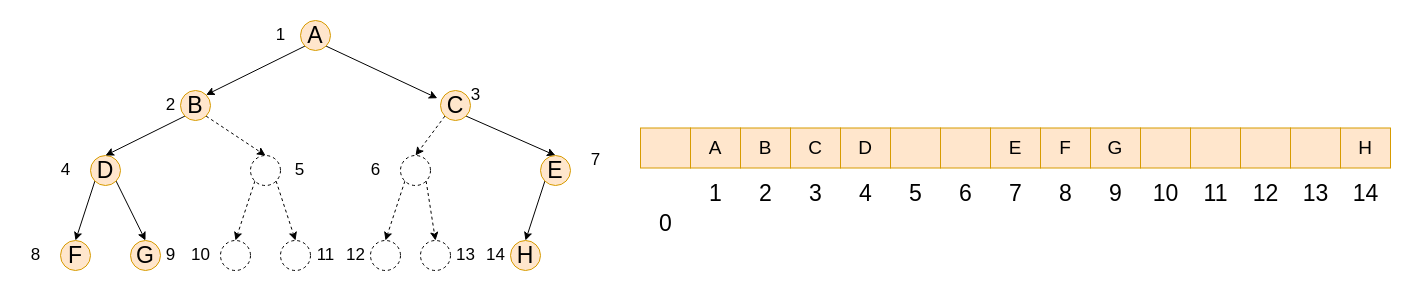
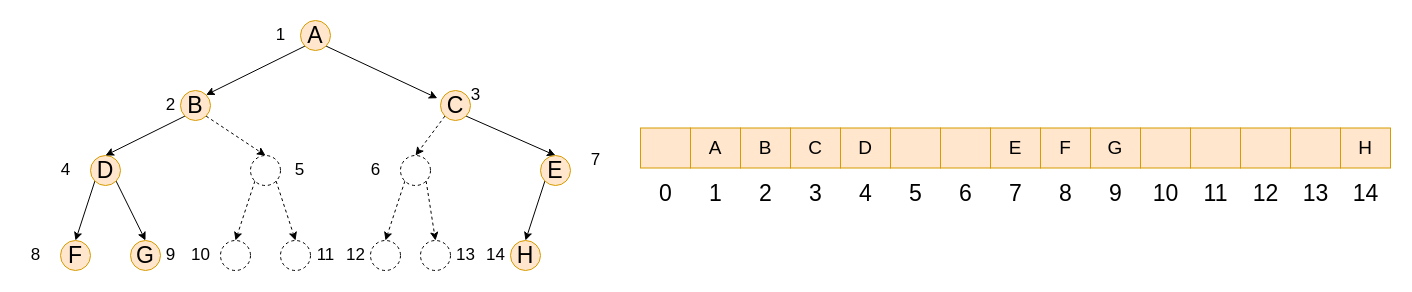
(666, 223) -> (666, 193)
